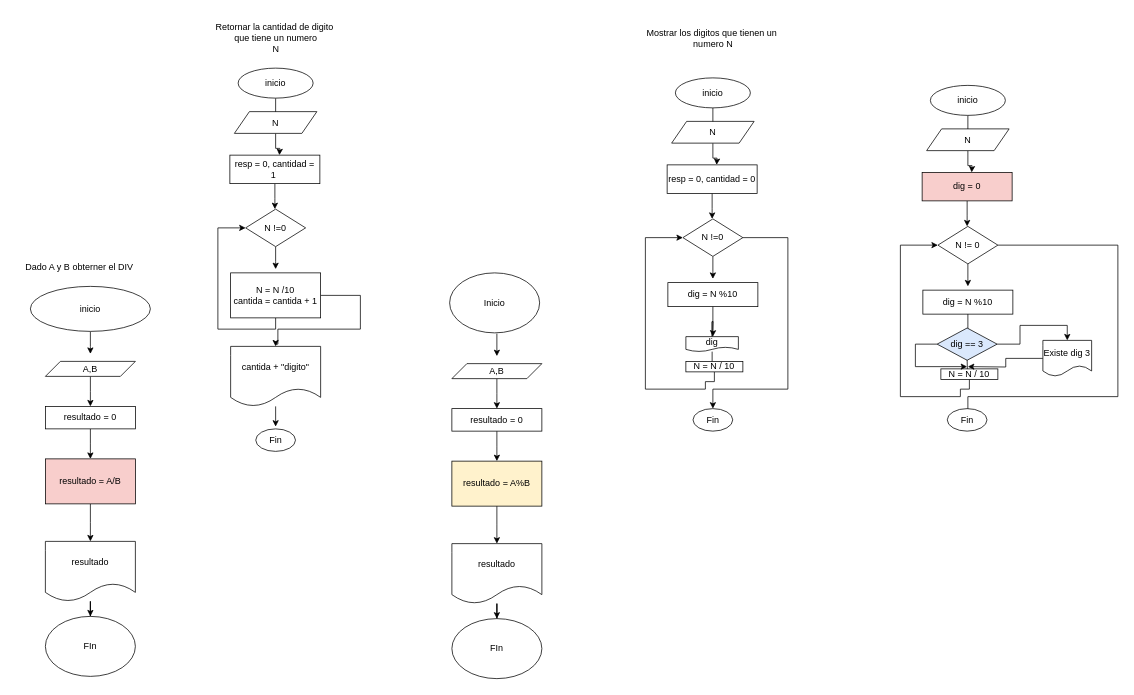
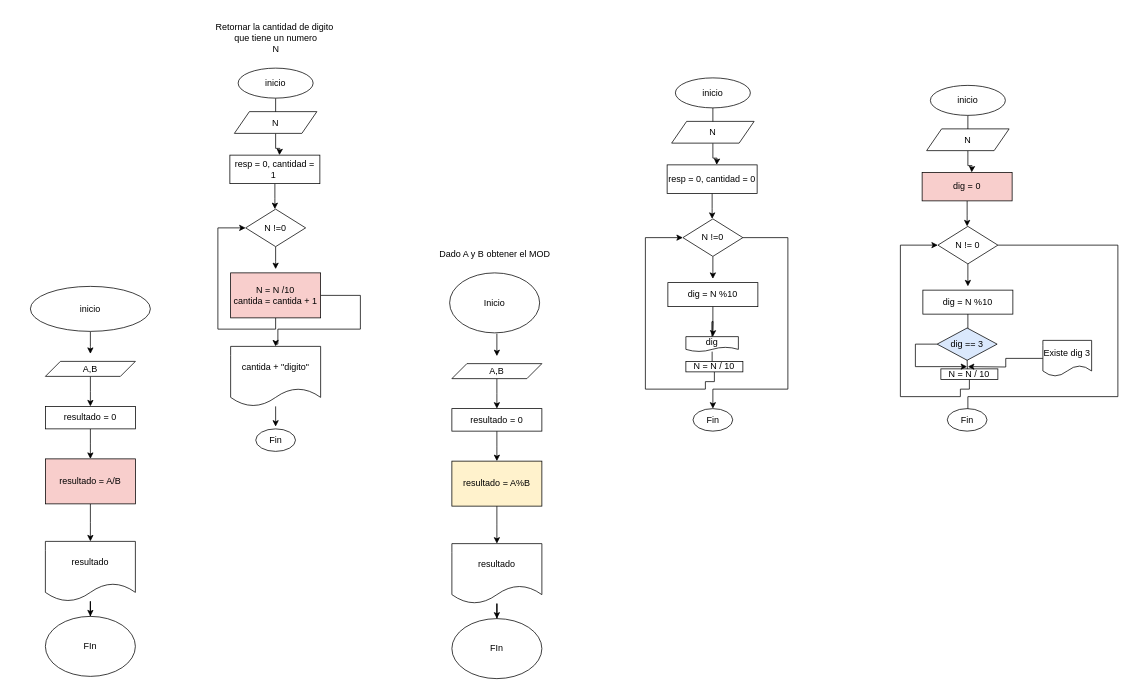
(713, 38) -> none
none -> (495, 254)
(79, 267) -> none
(276, 295) -> (276, 295)
(1047, 325) -> none
